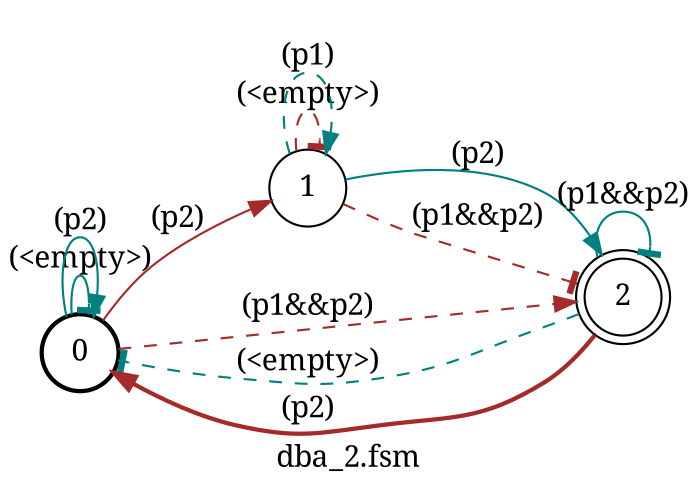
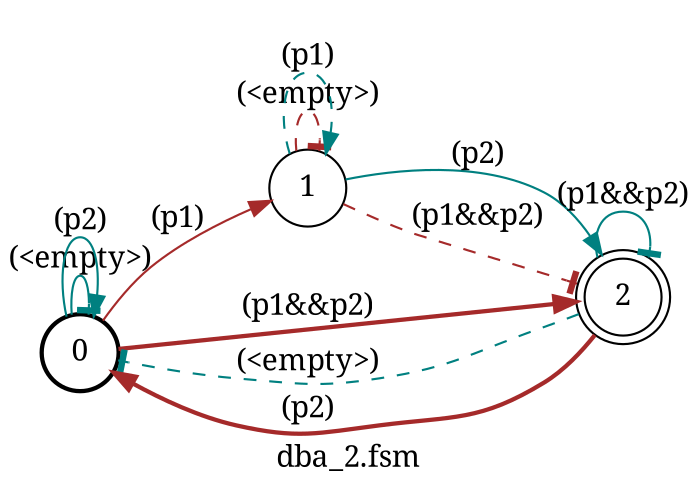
(177, 219) -> (177, 219)
(337, 326) -> (337, 326)
